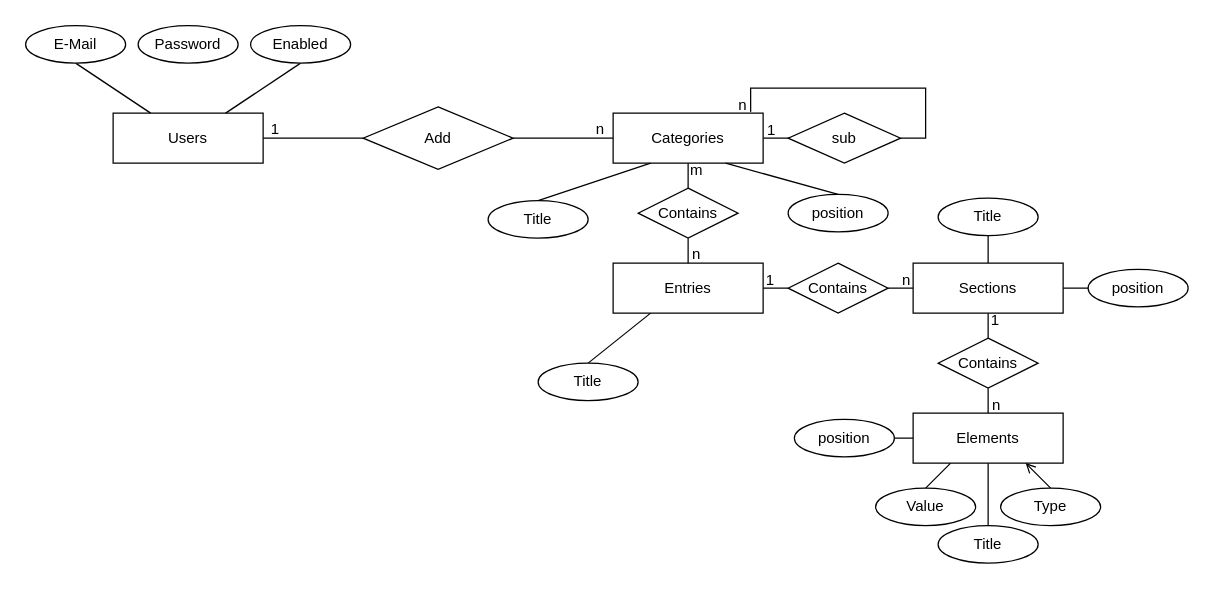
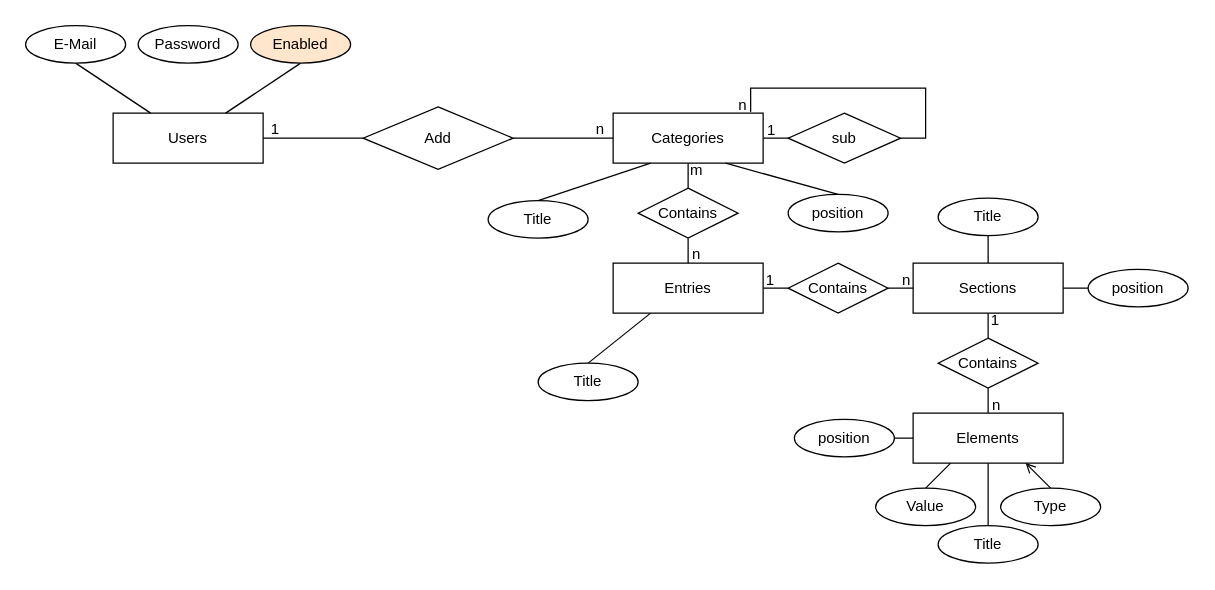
(301, 44) -> (301, 44)
